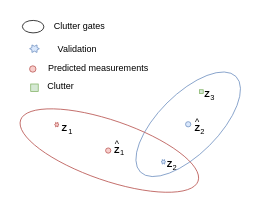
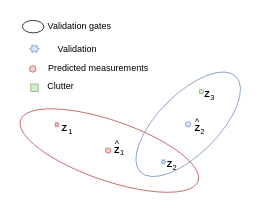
(80, 27) -> (80, 27)
